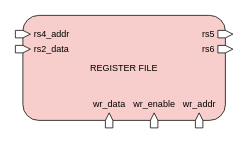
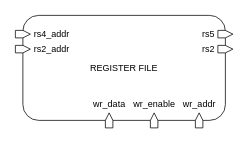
(54, 49) -> (54, 49)
(207, 49) -> (207, 49)
(124, 68) -> (124, 68)
